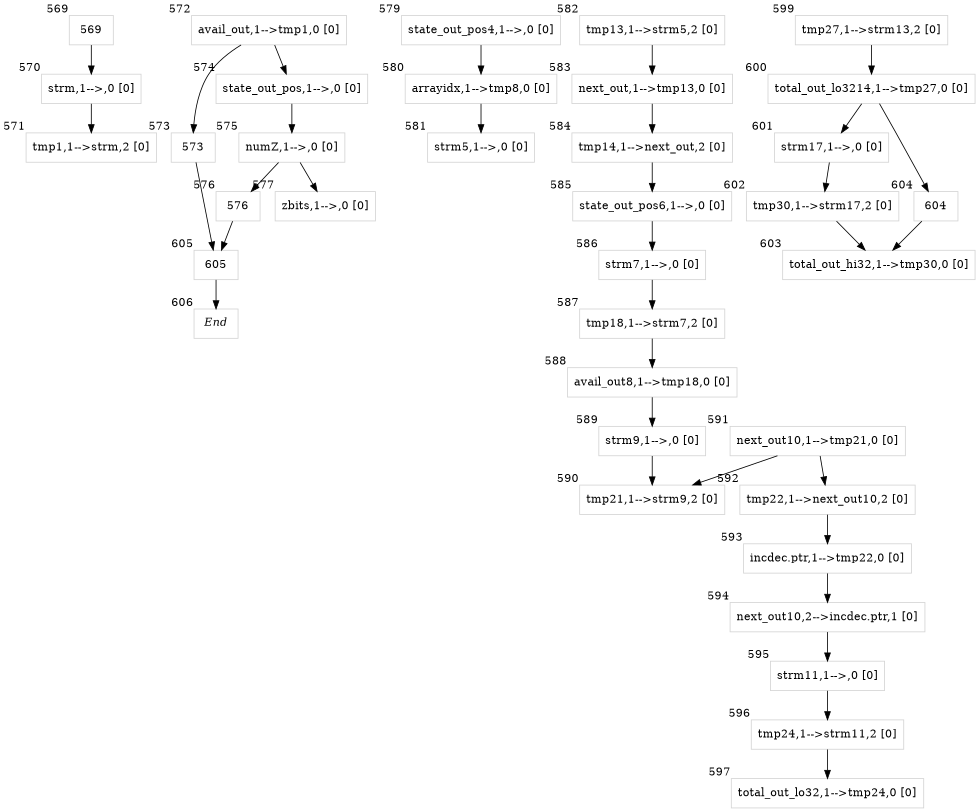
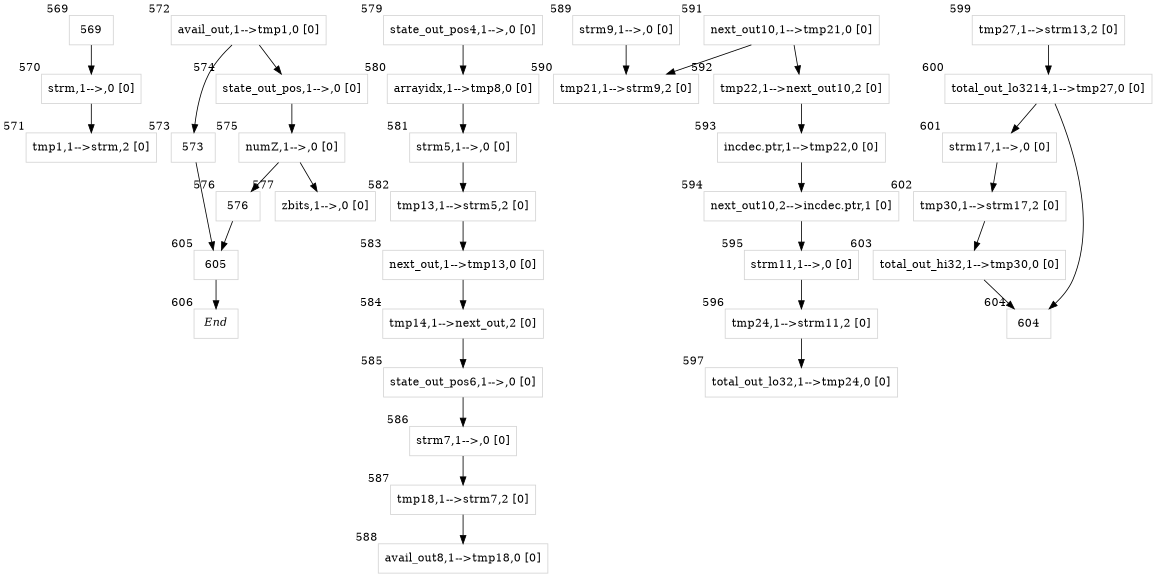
none -> (463, 173)
(910, 233) -> (996, 292)
(652, 408) -> none
